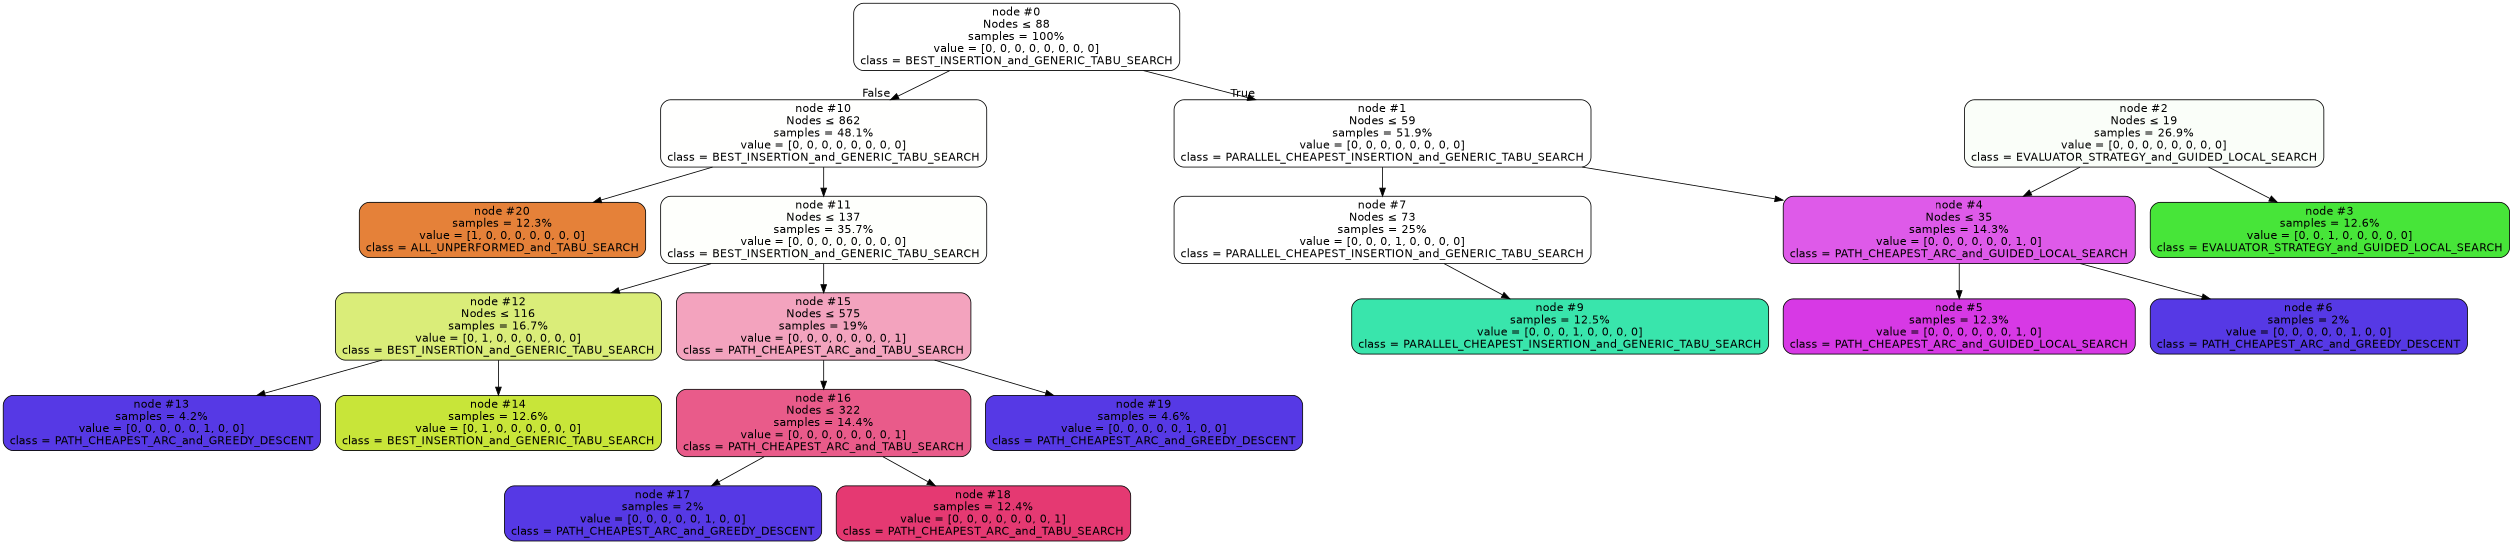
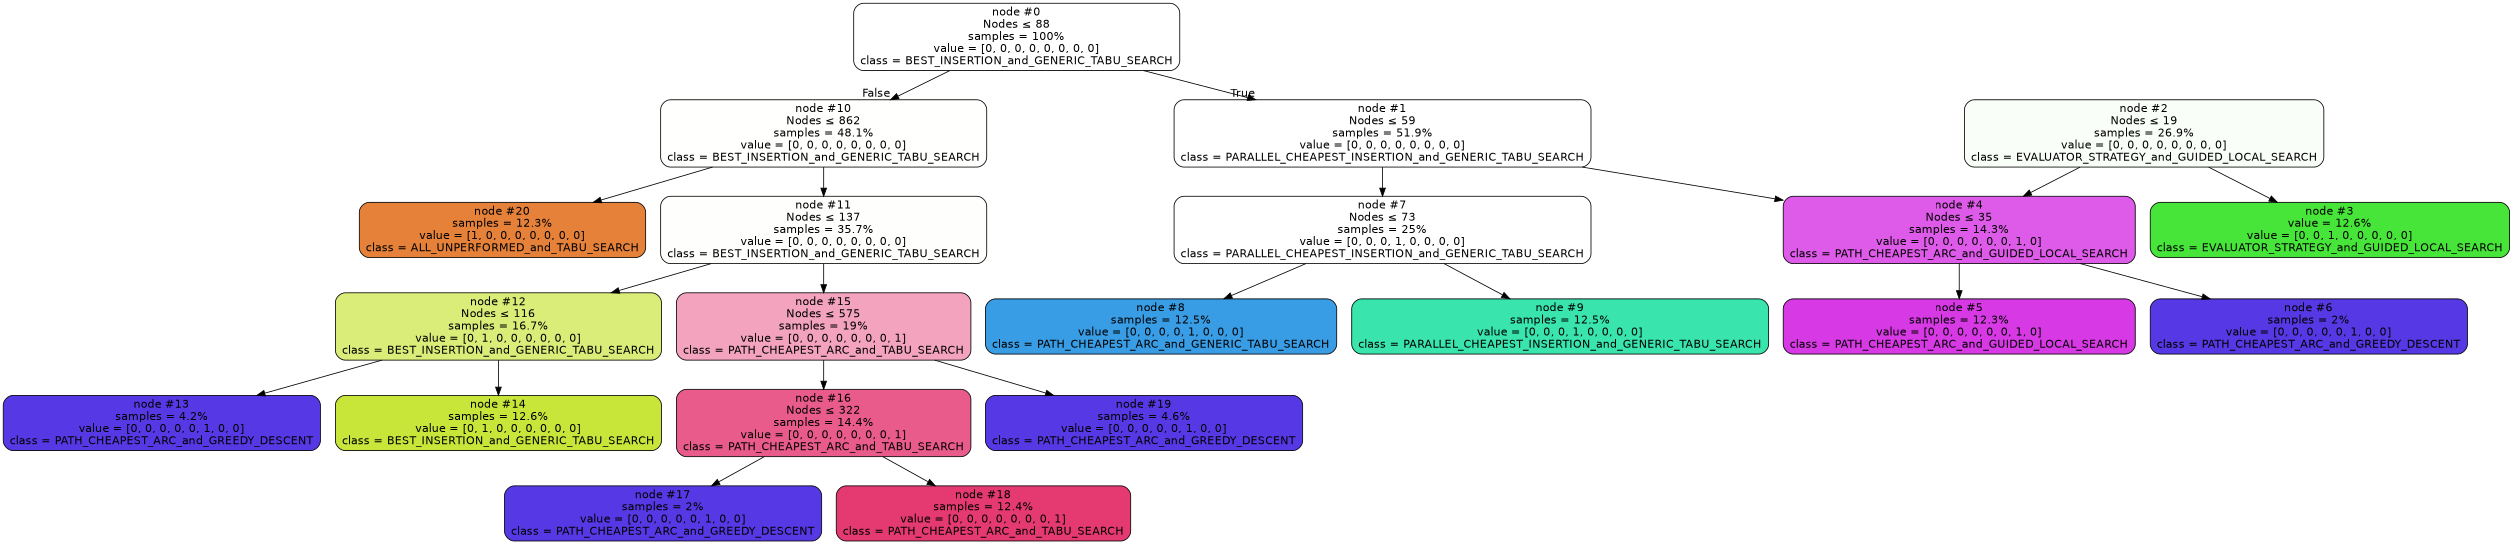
(2330, 223) -> (2330, 223)
none -> (1161, 326)
